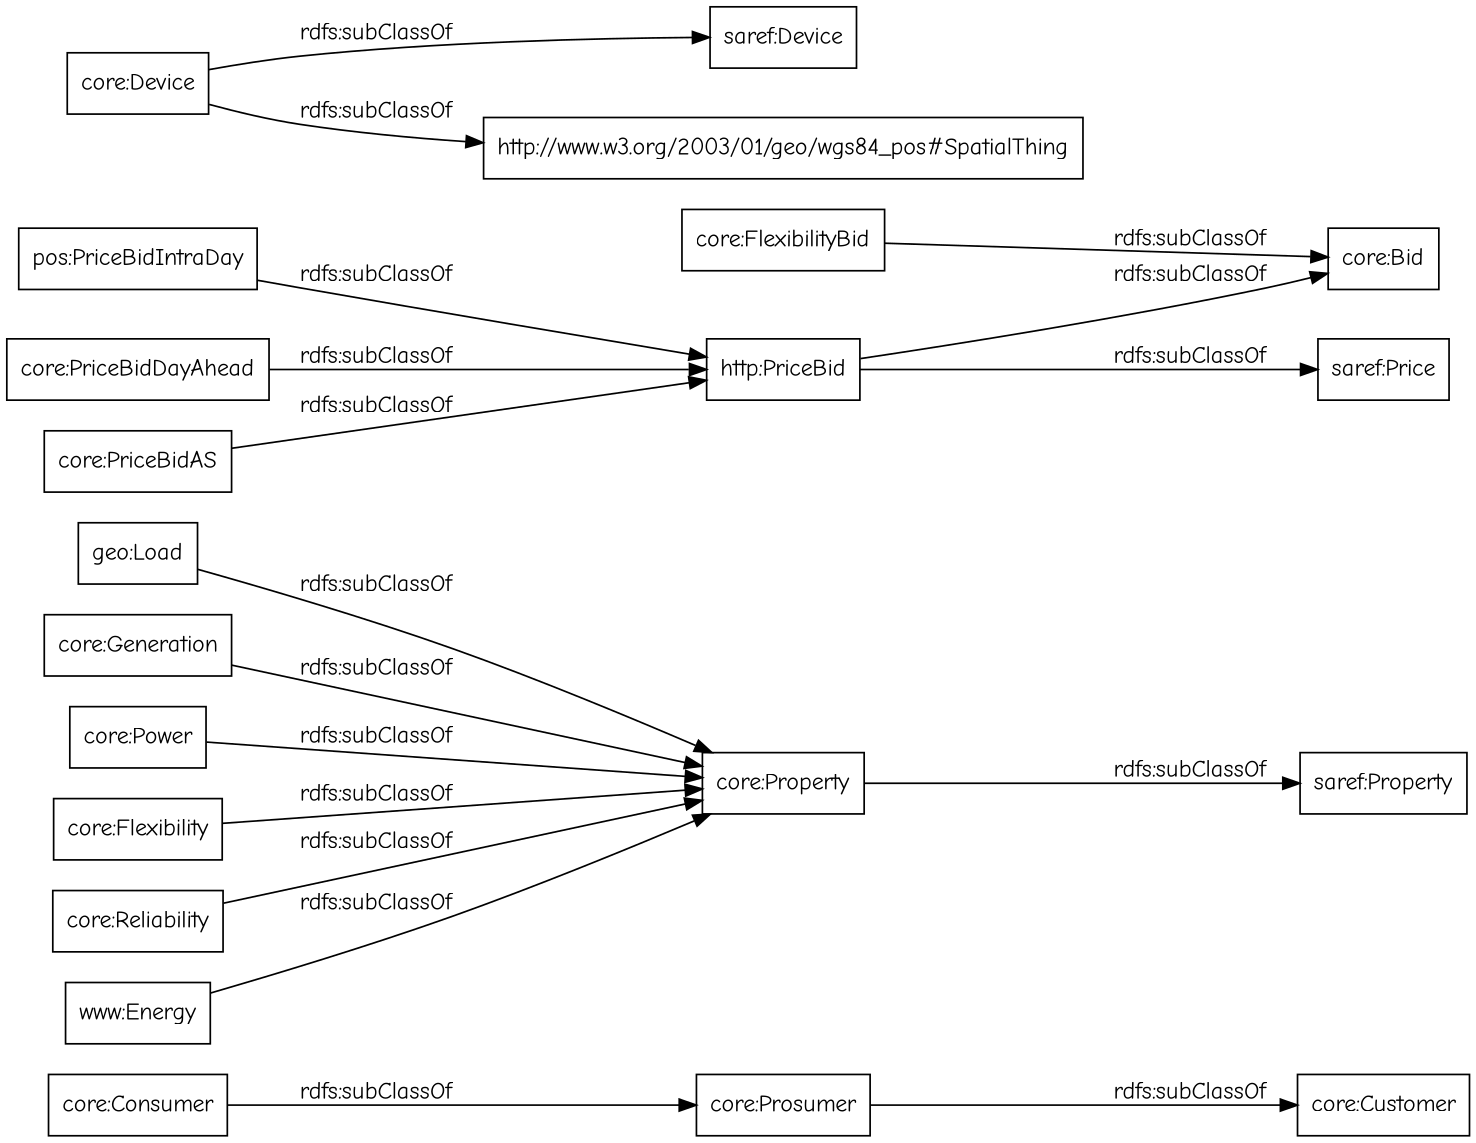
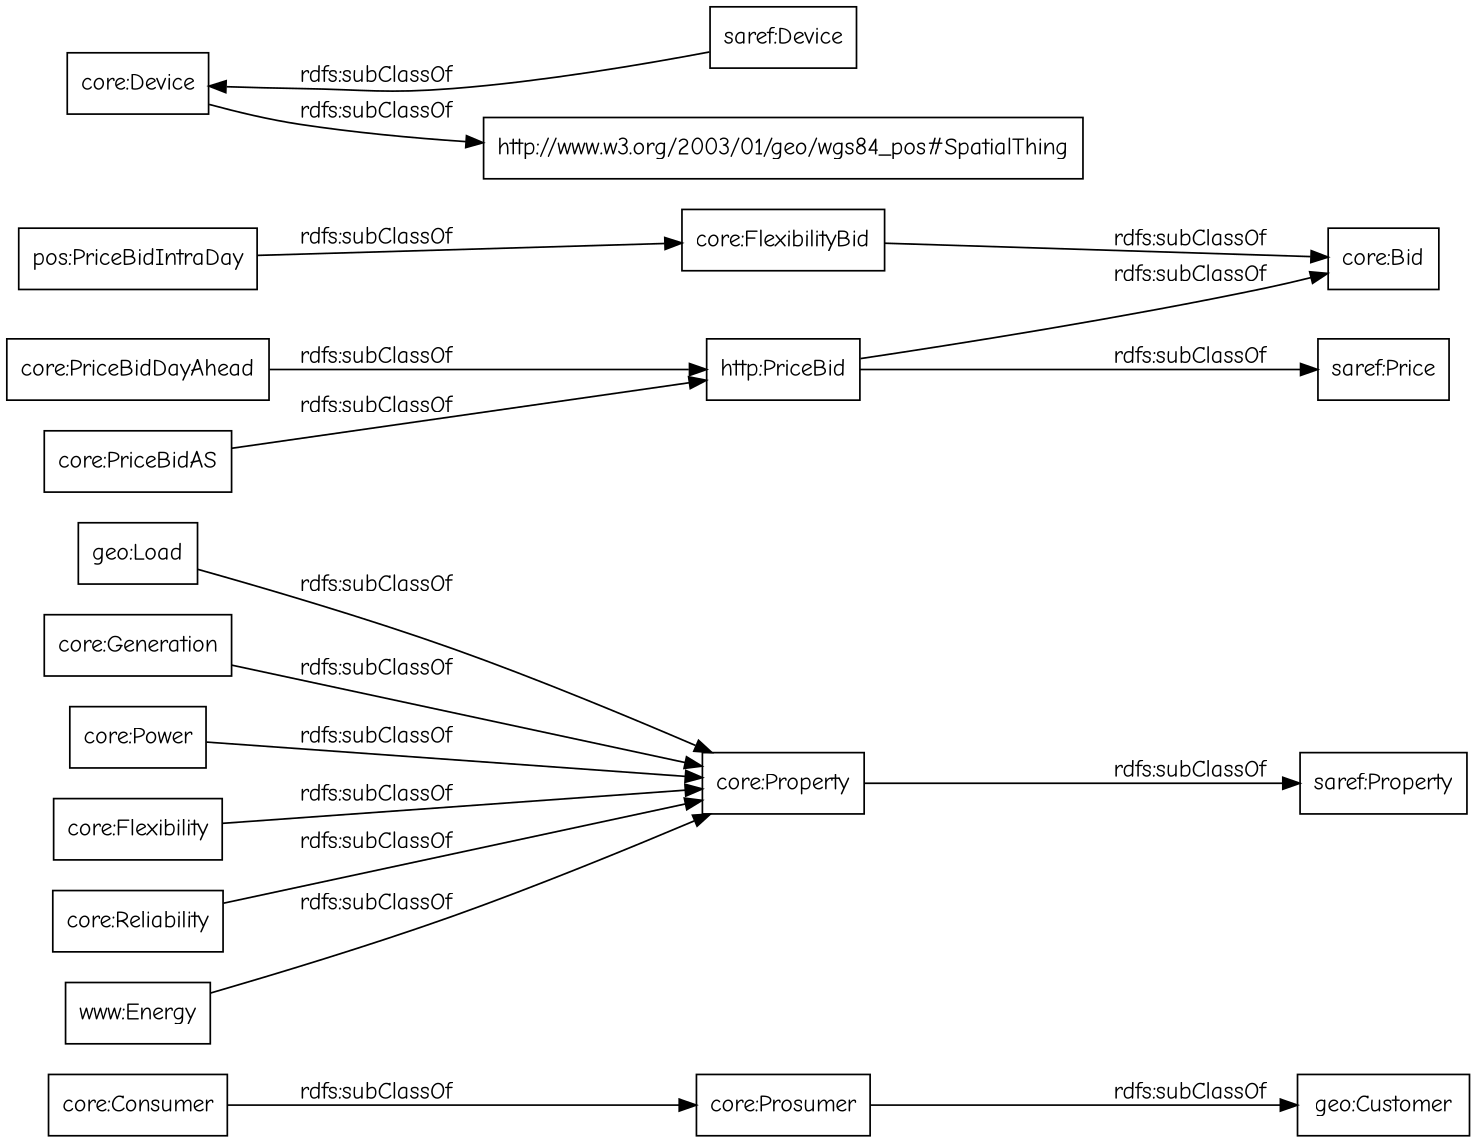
(450, 45) -> (469, 87)
(473, 318) -> (461, 249)
(1384, 1105) -> (1384, 1105)
